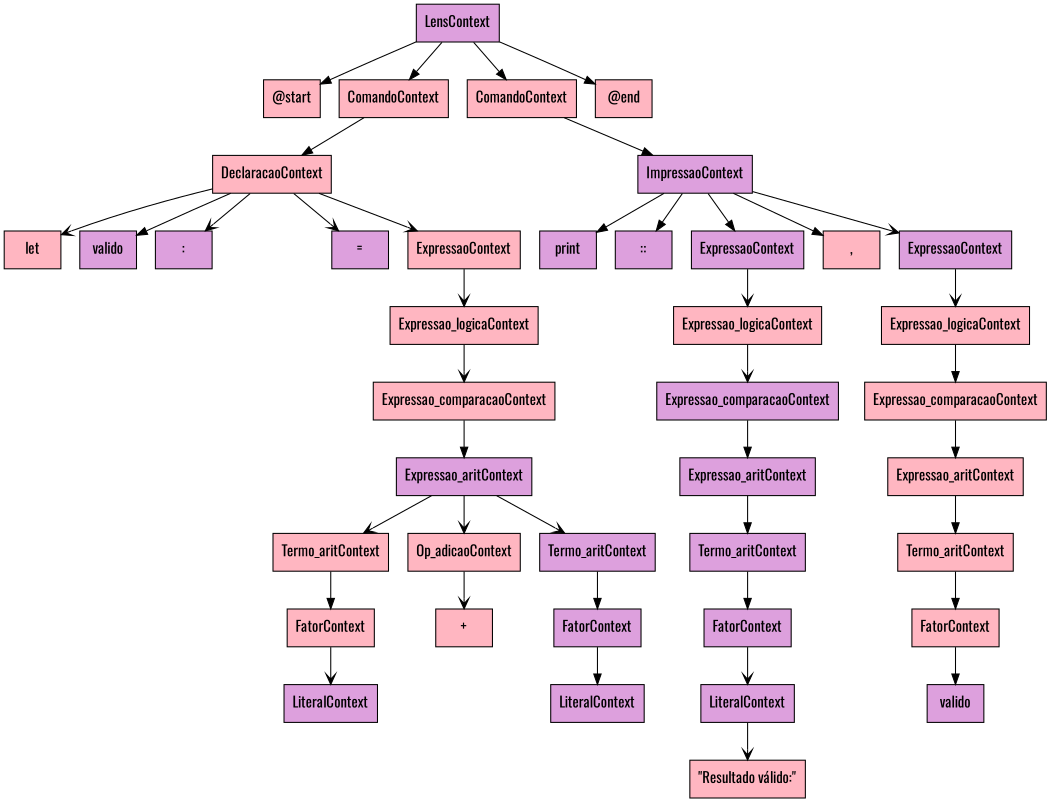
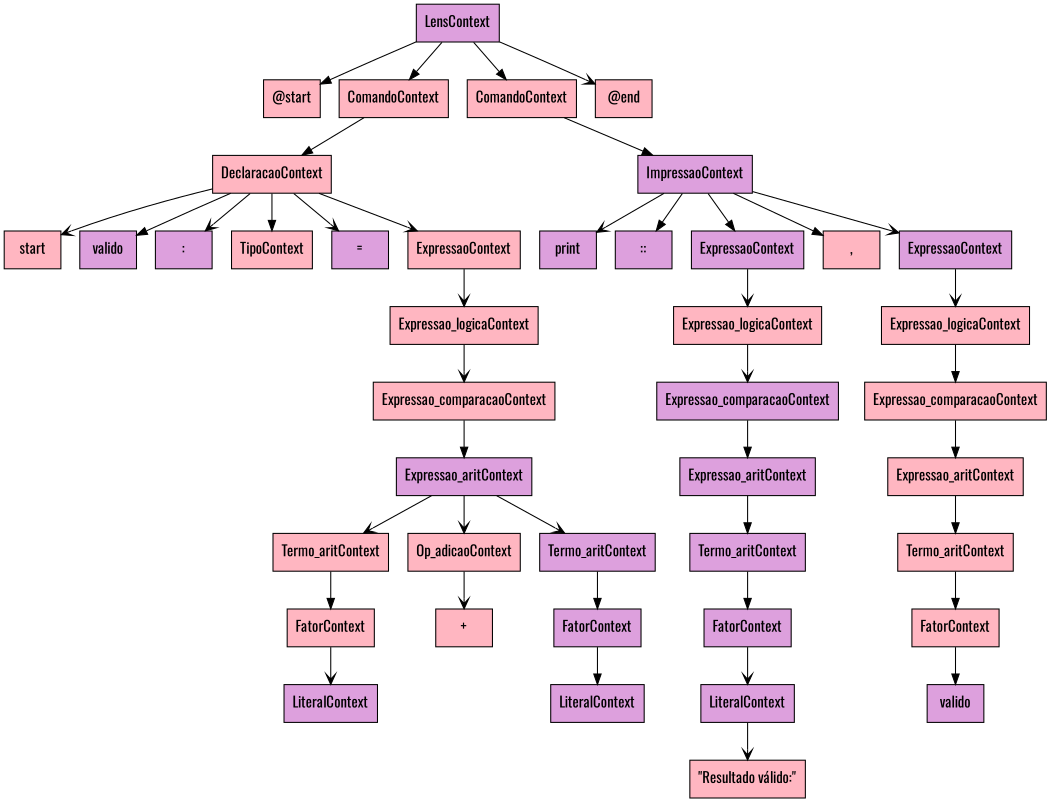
(543, 61) -> (543, 61)
(635, 210) -> (635, 210)
(33, 250) -> (33, 250)
none -> (272, 250)
